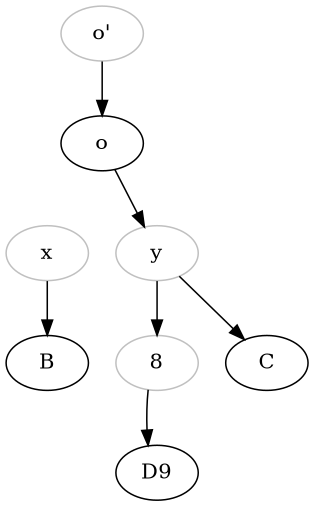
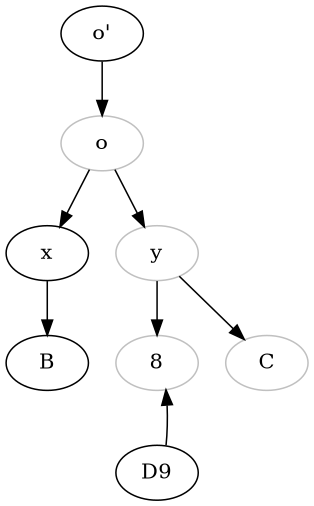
(102, 34) -> (102, 34)
(102, 143) -> (102, 143)
none -> (78, 191)
(47, 253) -> (47, 253)
(267, 363) -> (267, 363)
(147, 410) -> (167, 425)
